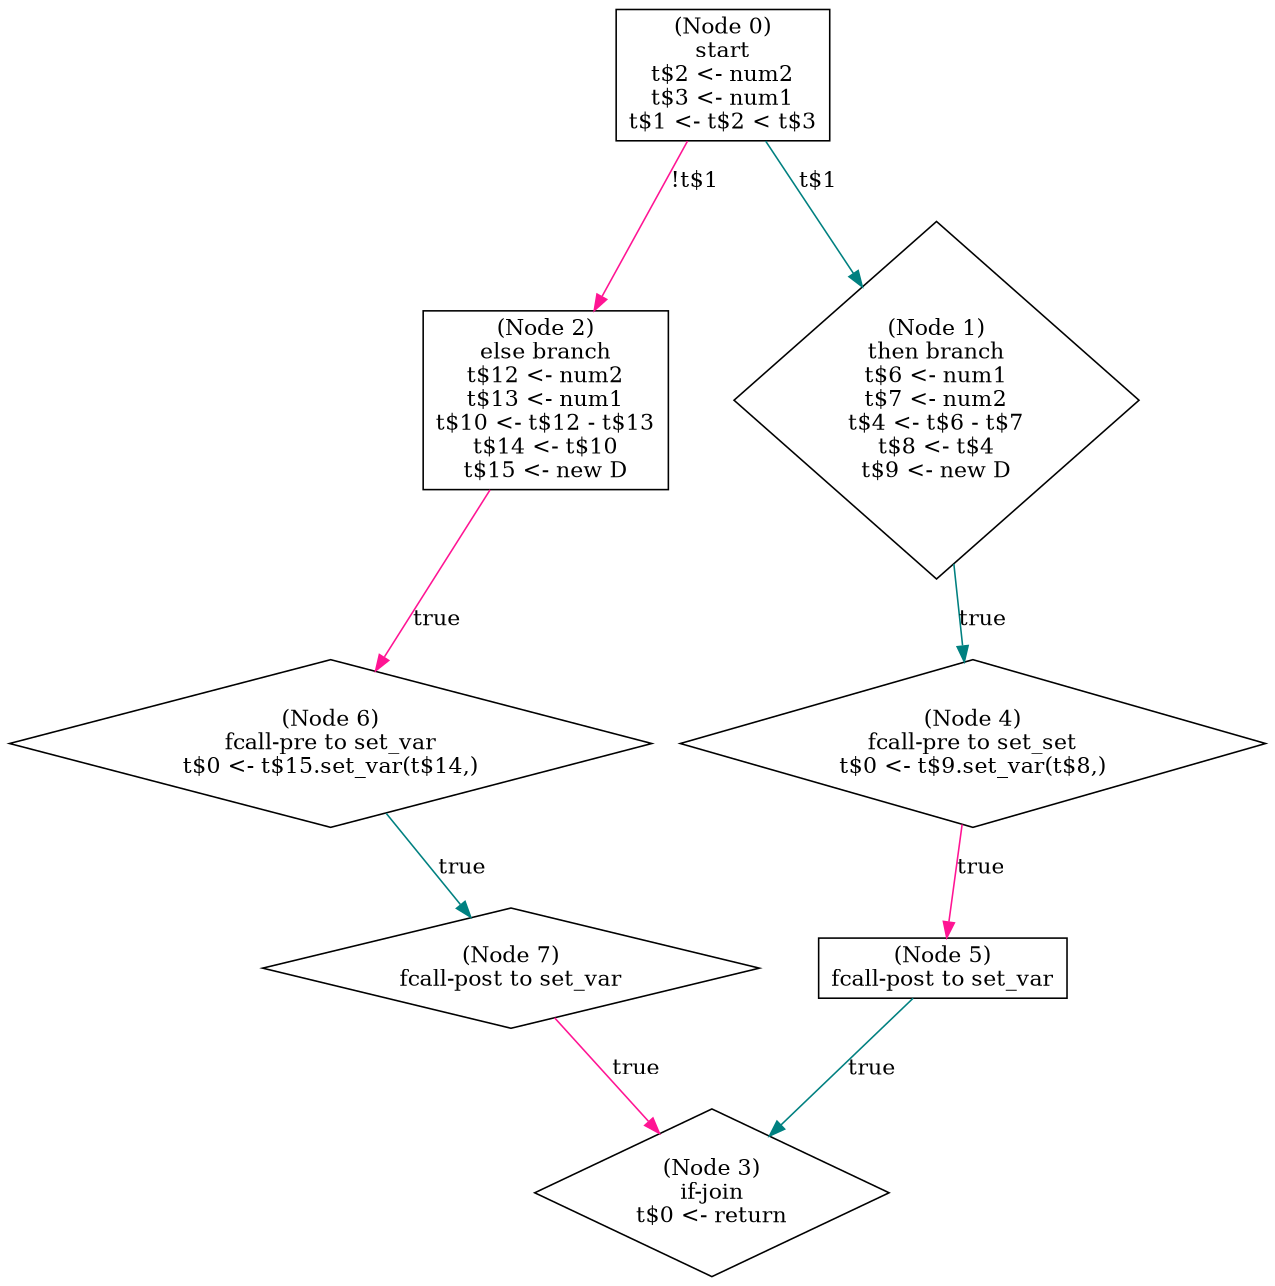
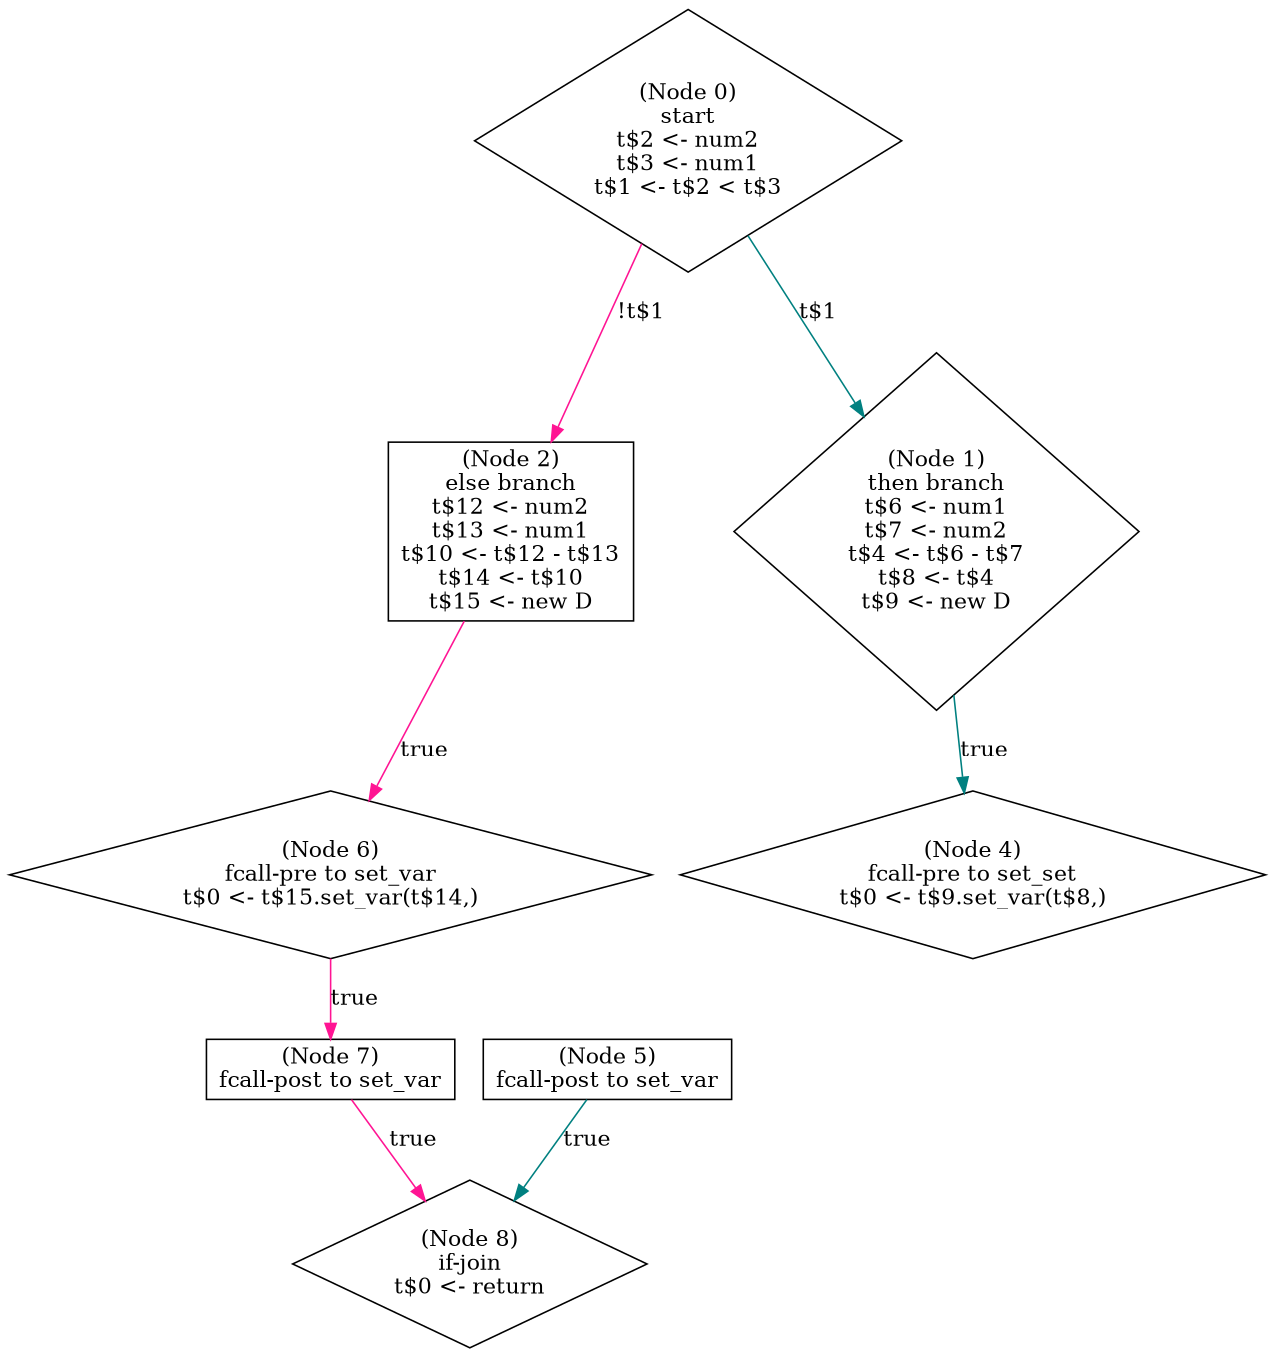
(723, 75) -> (688, 141)
(423, 859) -> (331, 991)
(956, 873) -> none
(511, 968) -> (331, 1069)
(712, 1193) -> (470, 1264)
